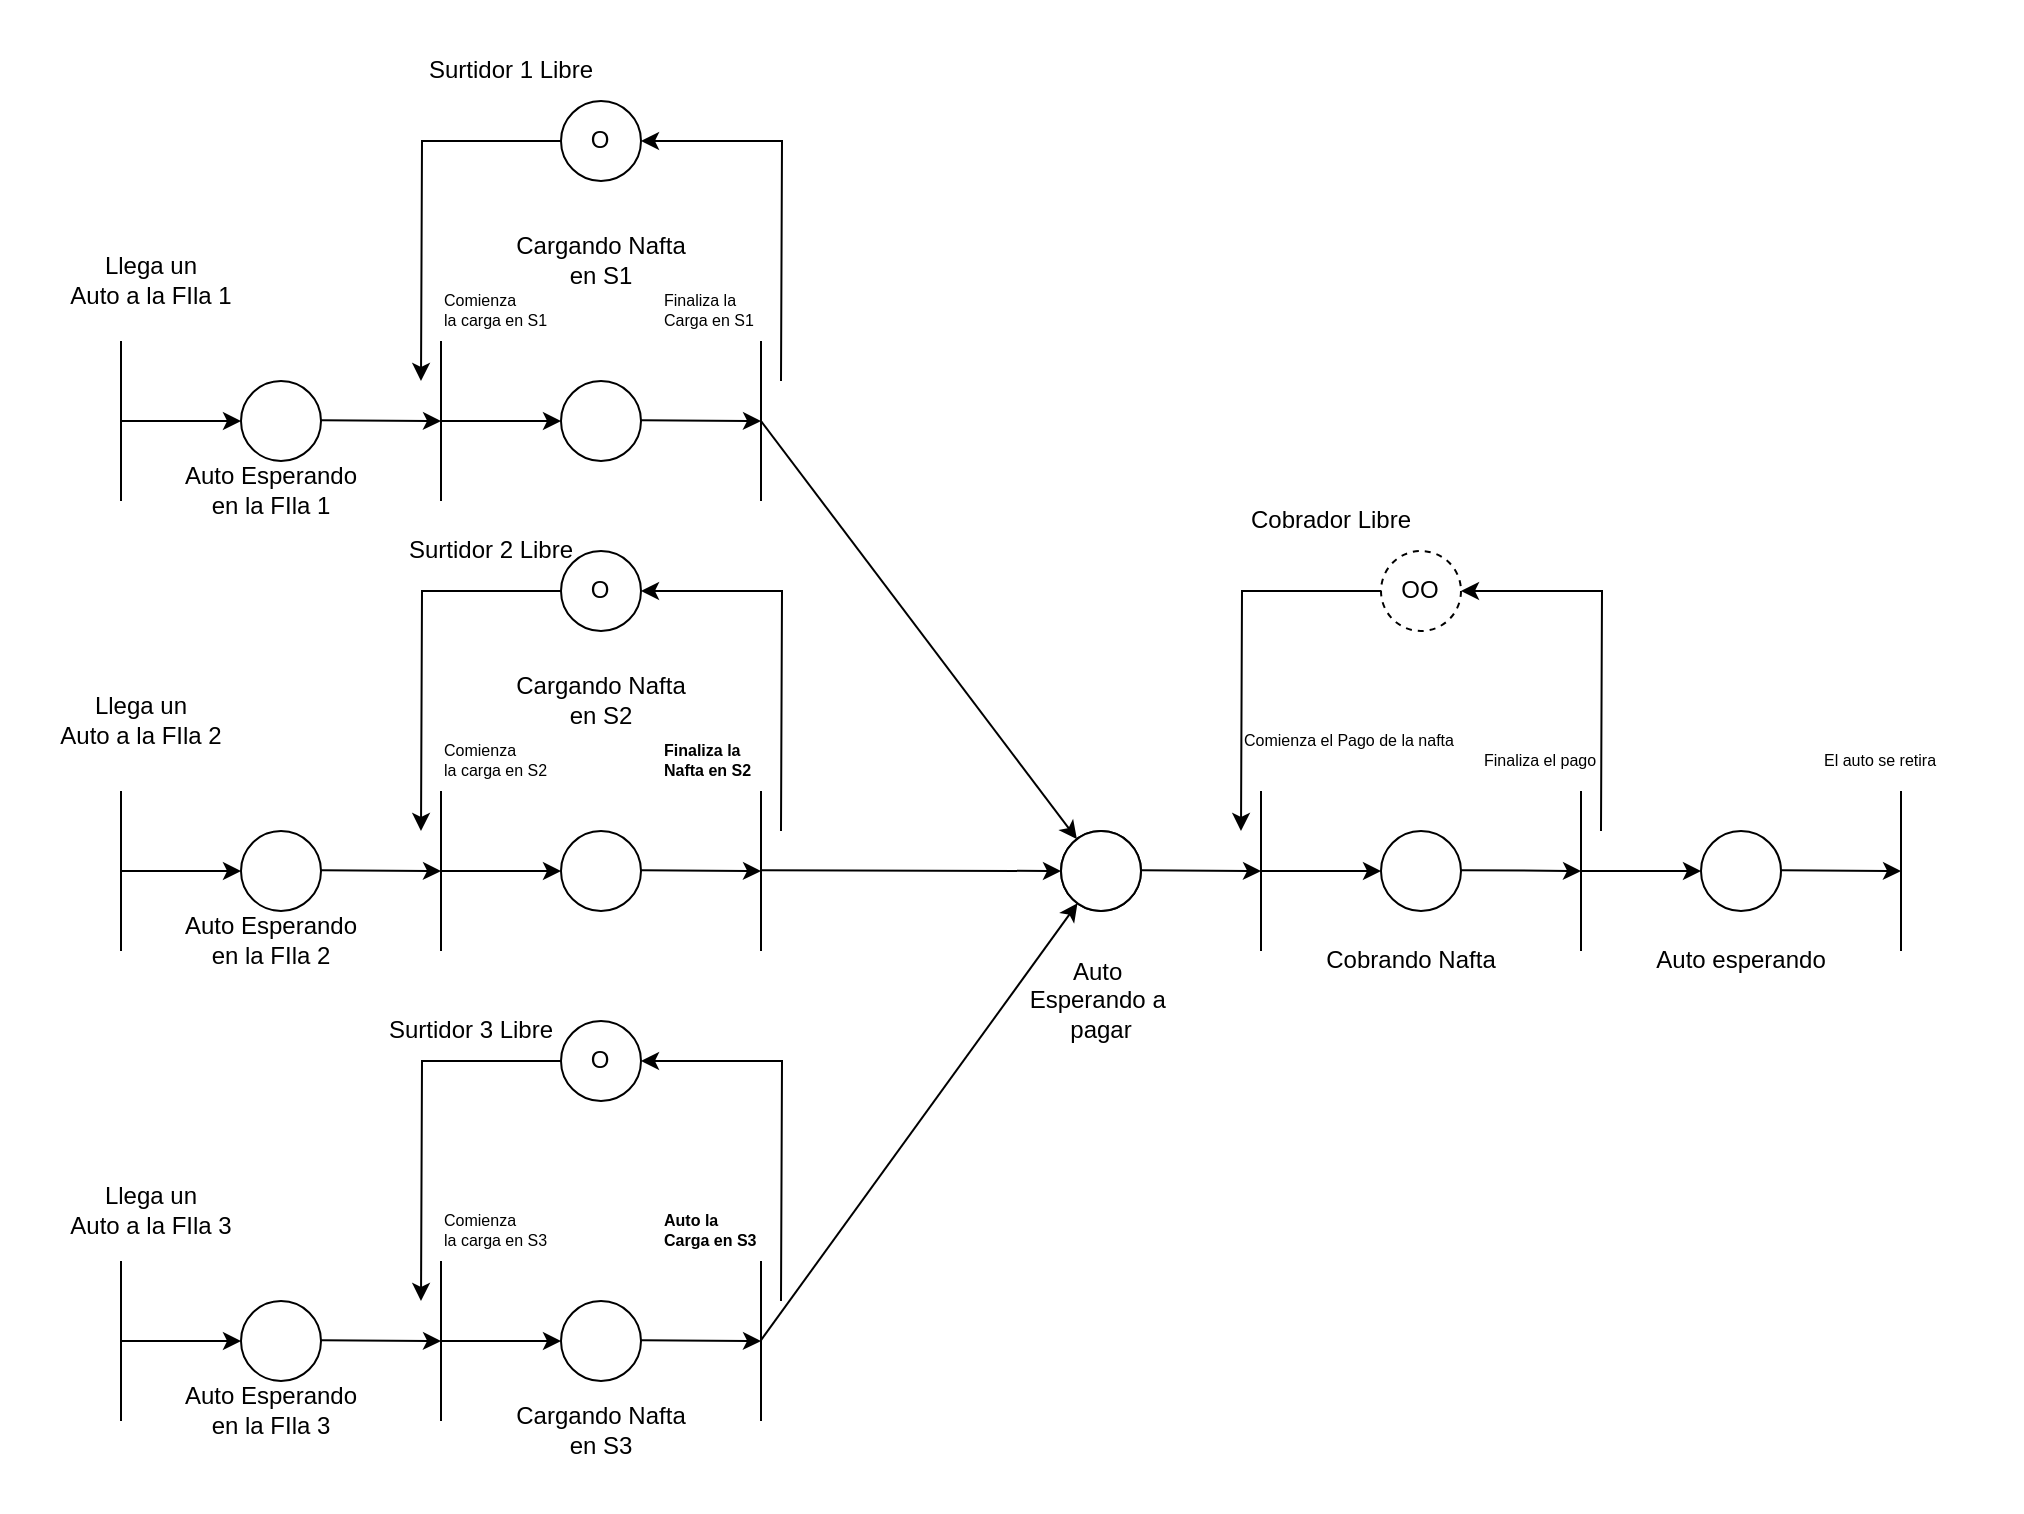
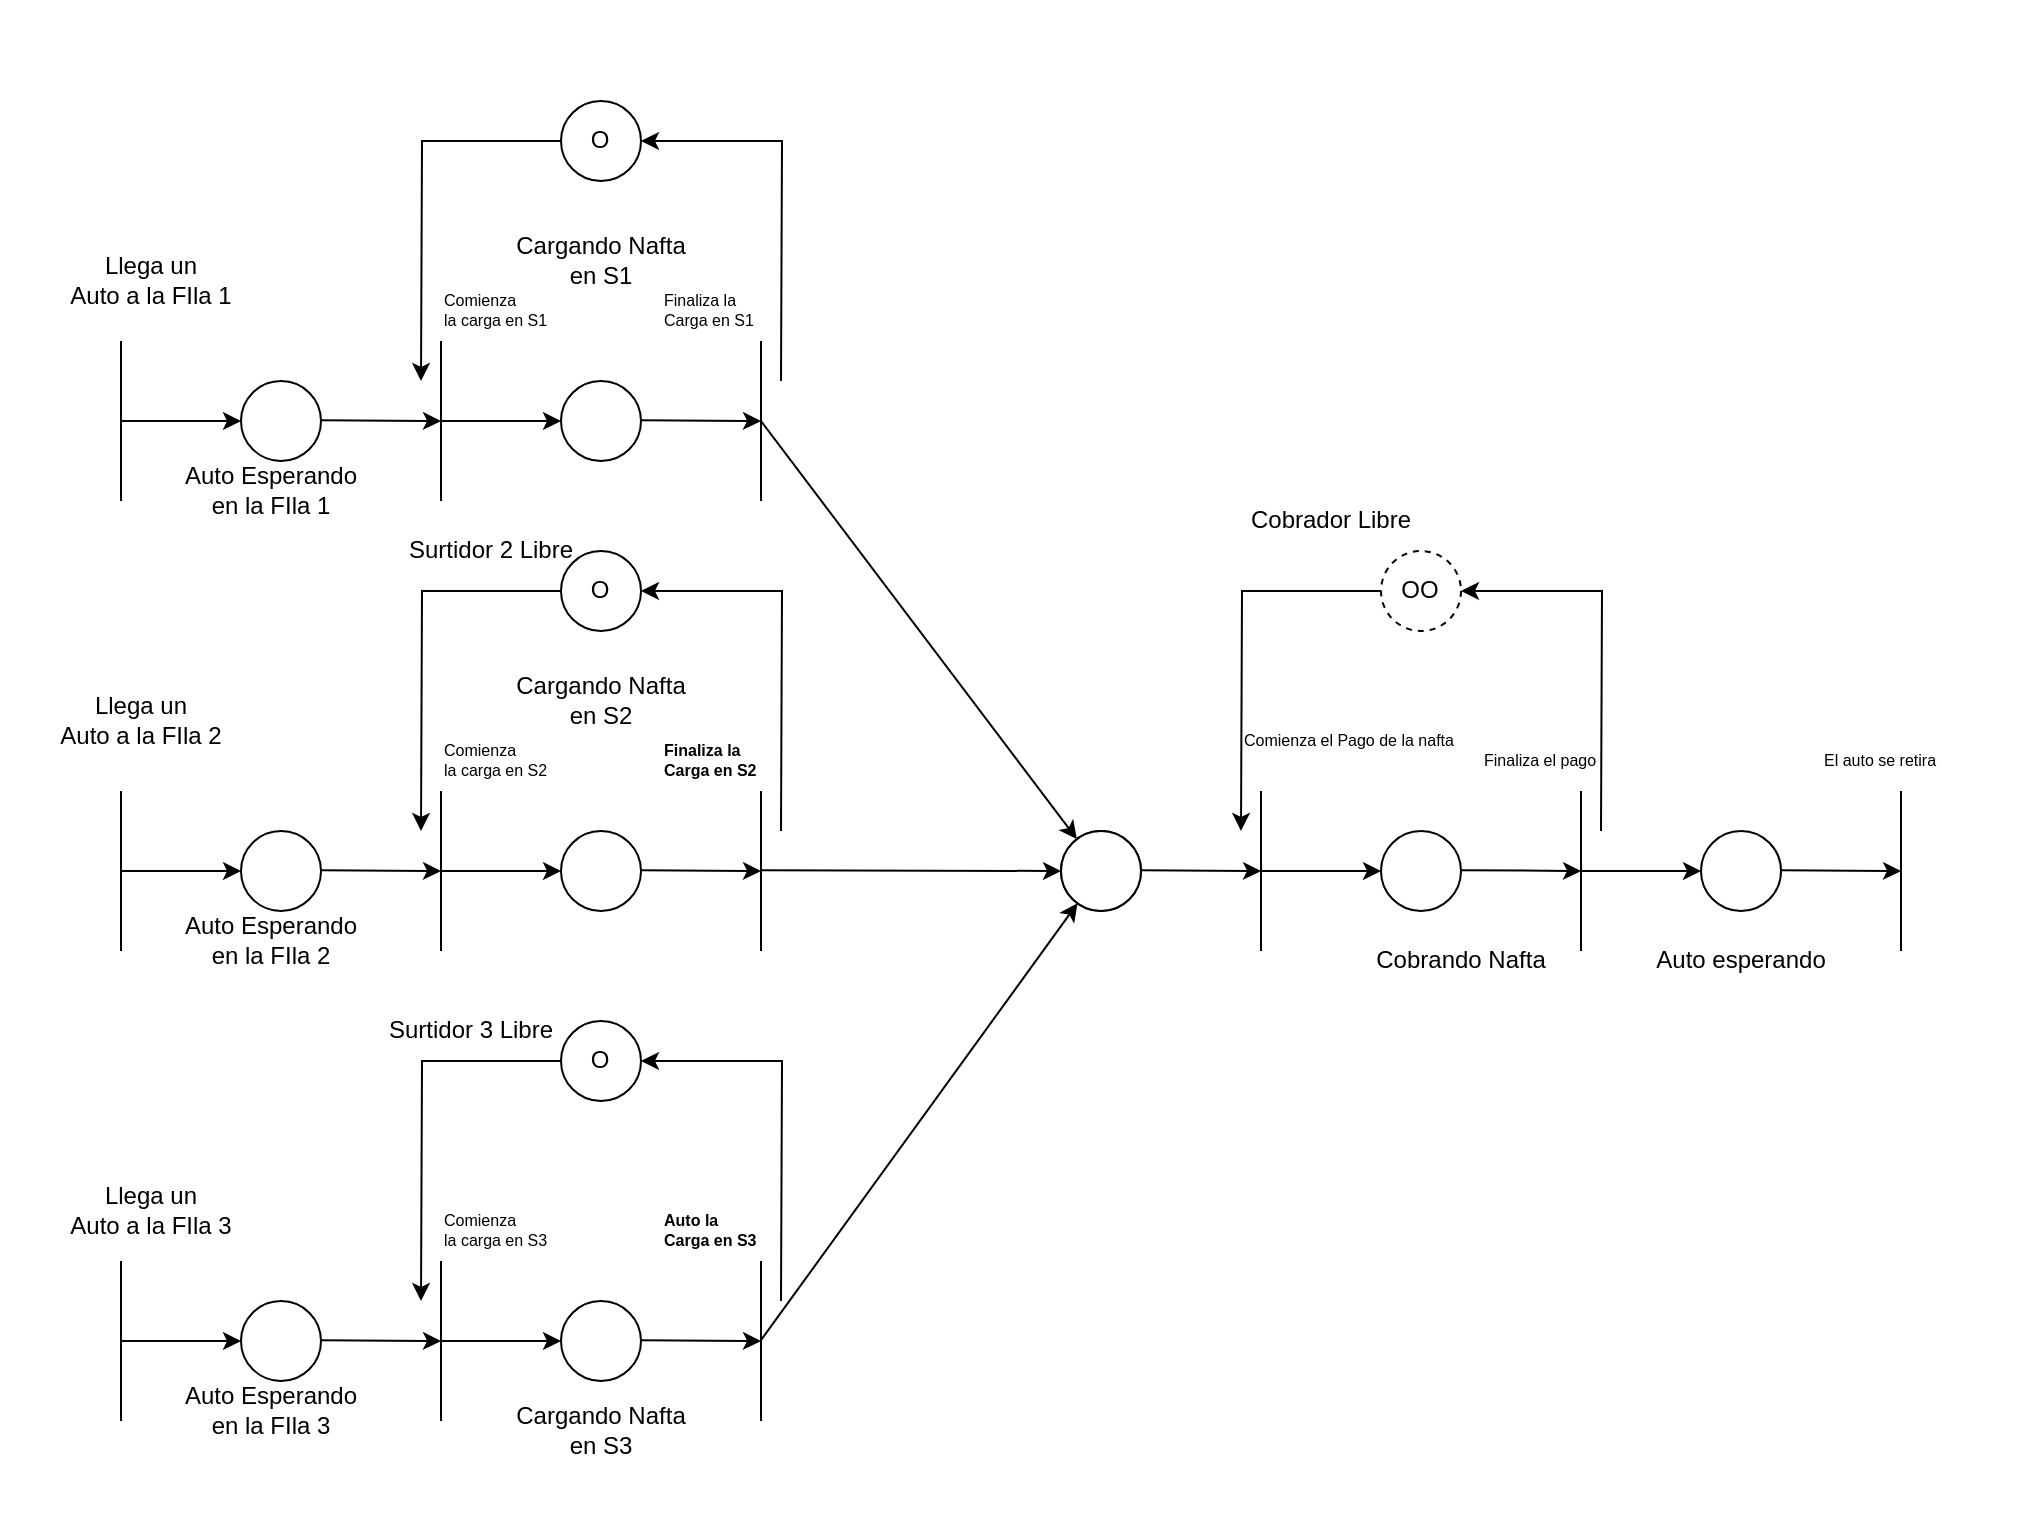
(511, 71) -> none
(733, 761) -> (733, 761)
(1411, 961) -> (1461, 961)
(1101, 1001) -> none
